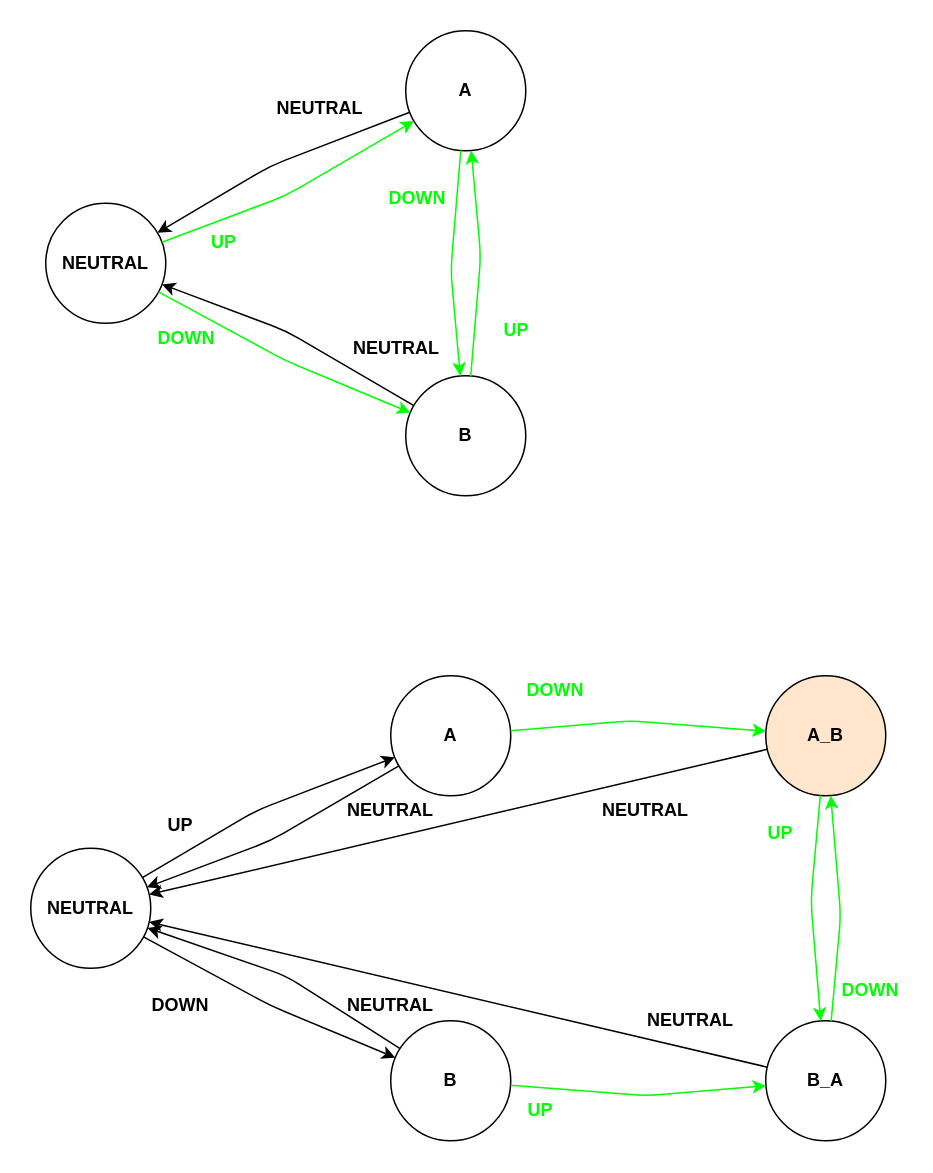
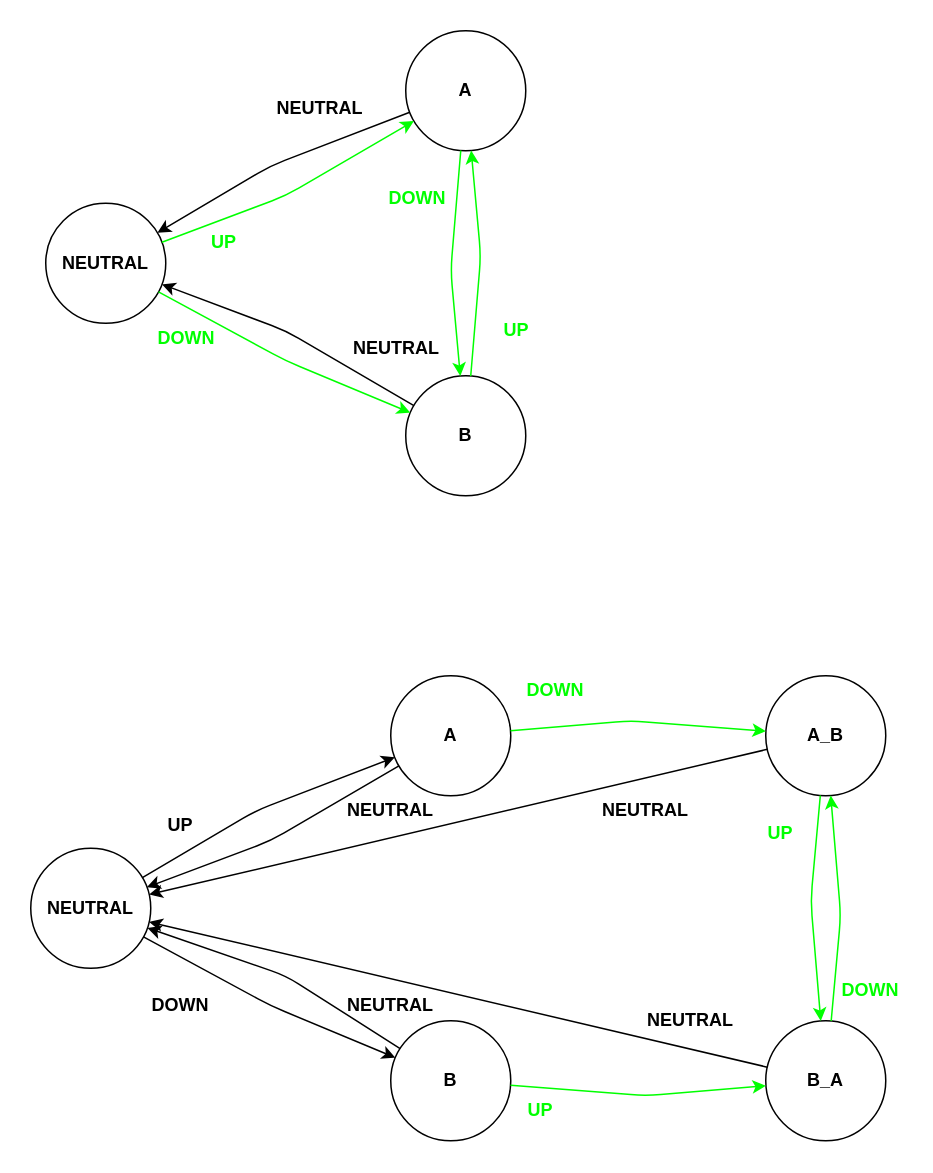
(826, 736) -> (826, 736)
